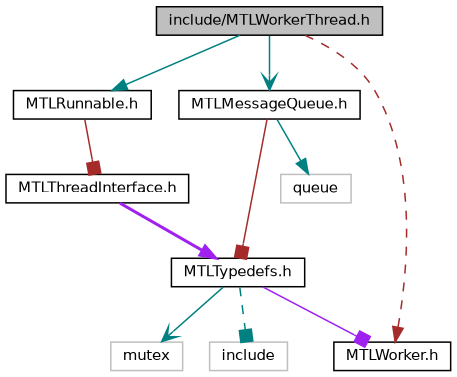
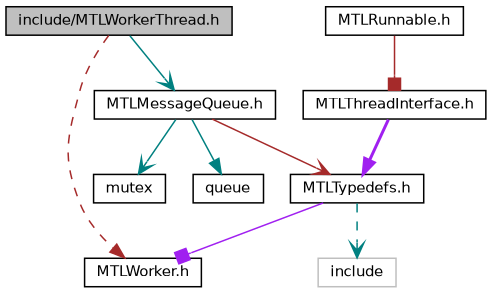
(183, 60) -> none
(255, 181) -> (264, 144)
(316, 189) -> (228, 189)
(242, 307) -> (357, 223)
(198, 309) -> (161, 141)
(147, 356) -> (130, 189)
